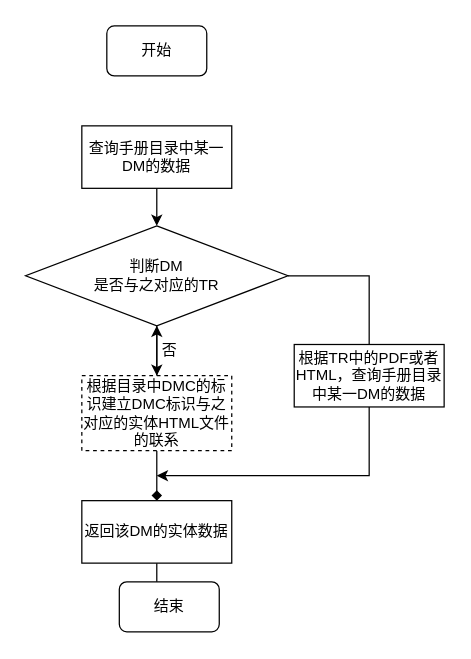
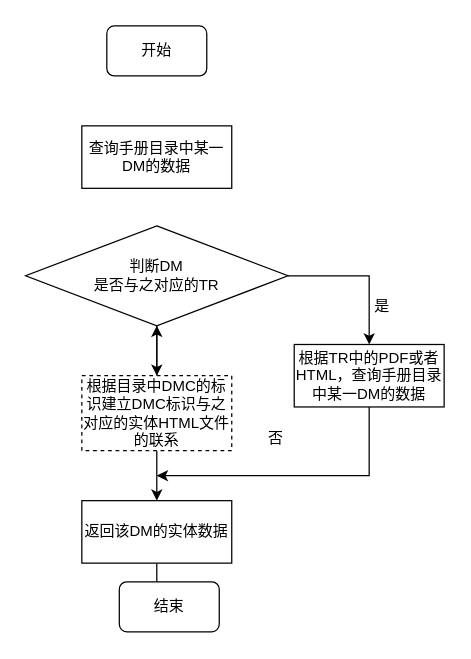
(157, 211) -> none
none -> (382, 307)
(369, 338) -> (369, 334)
(169, 351) -> (276, 438)
(157, 490) -> (157, 491)
